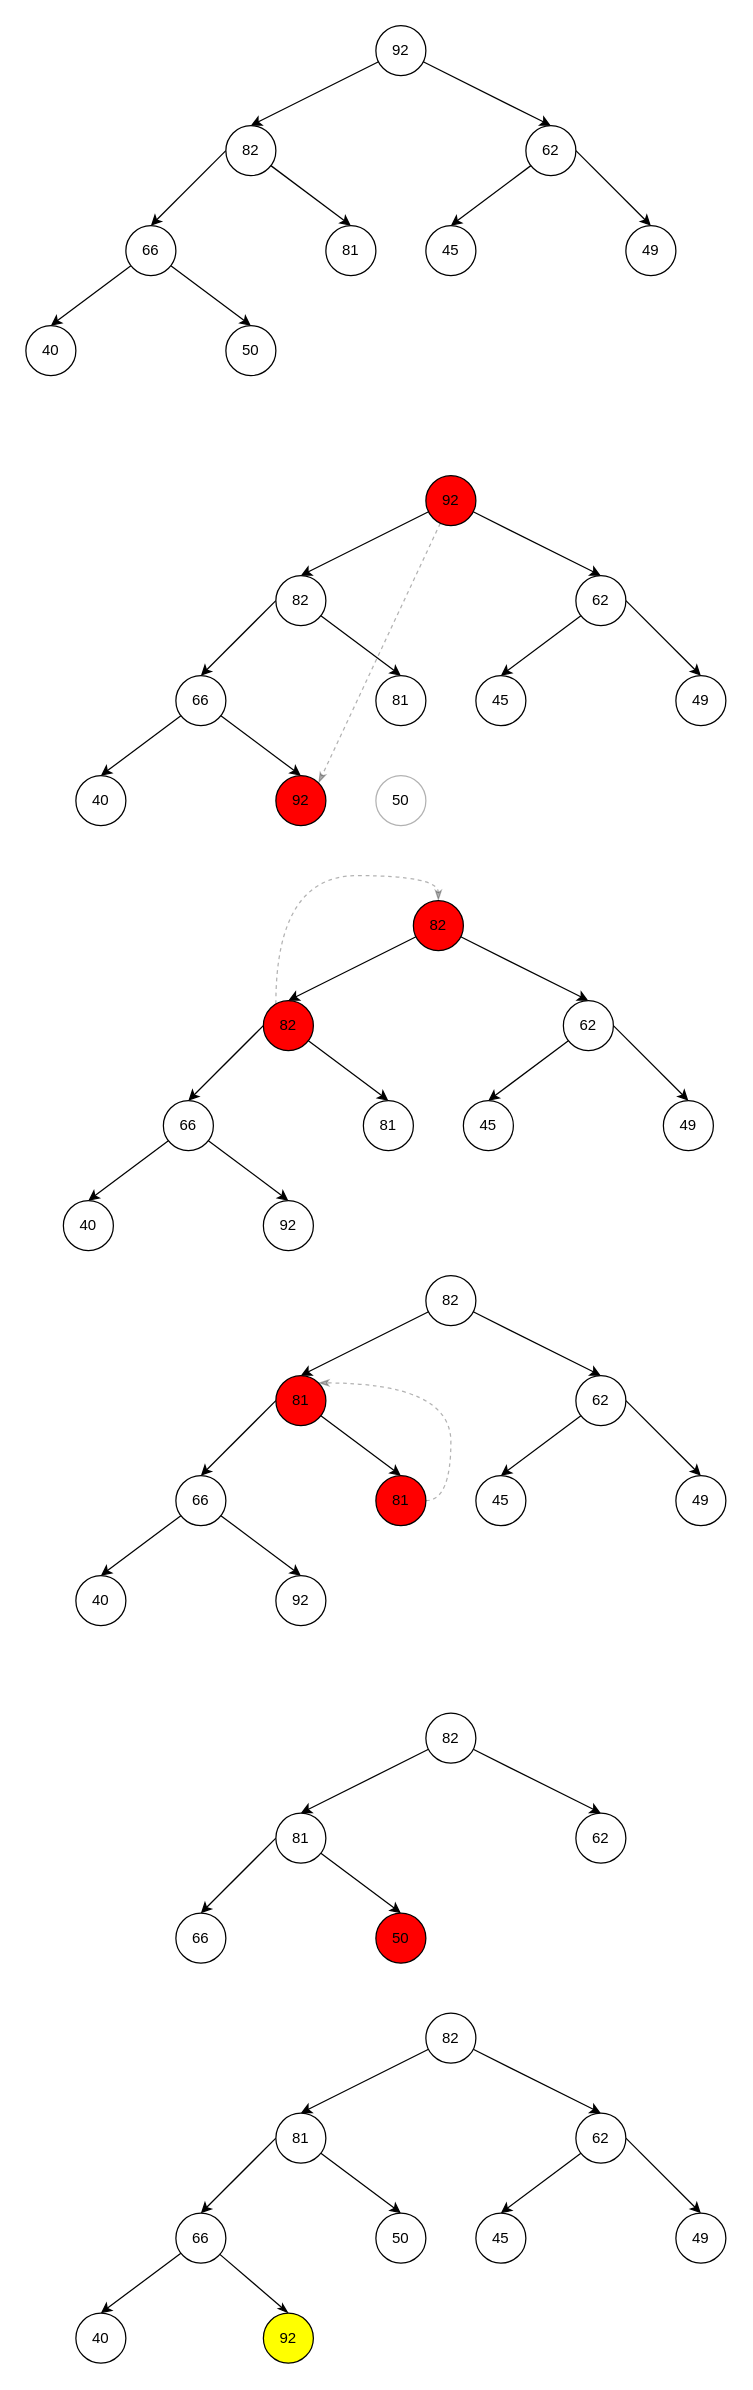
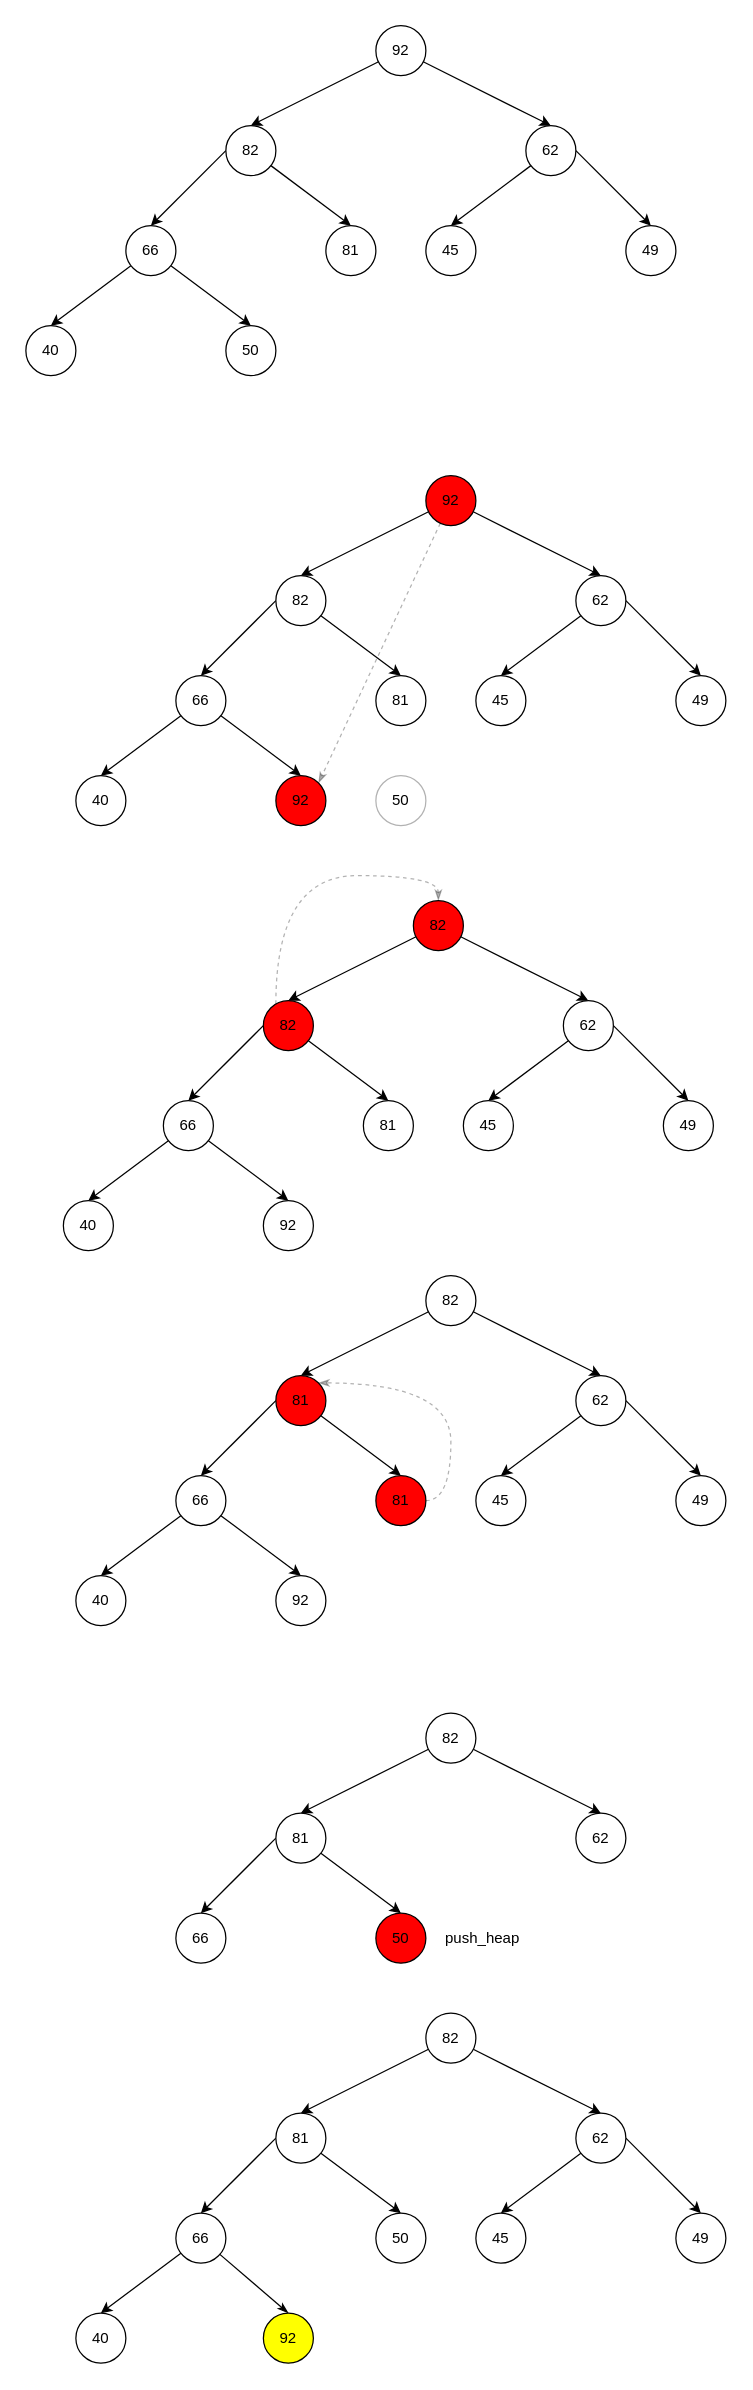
none -> (482, 1938)
